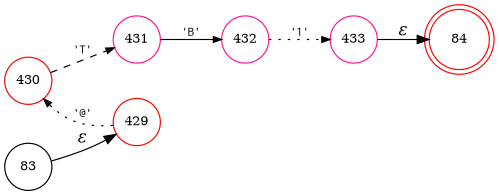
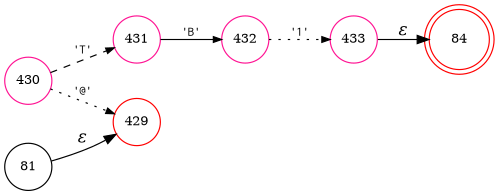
(28, 81) -> (28, 81)
(79, 123) -> (78, 100)
(28, 167) -> (28, 167)
